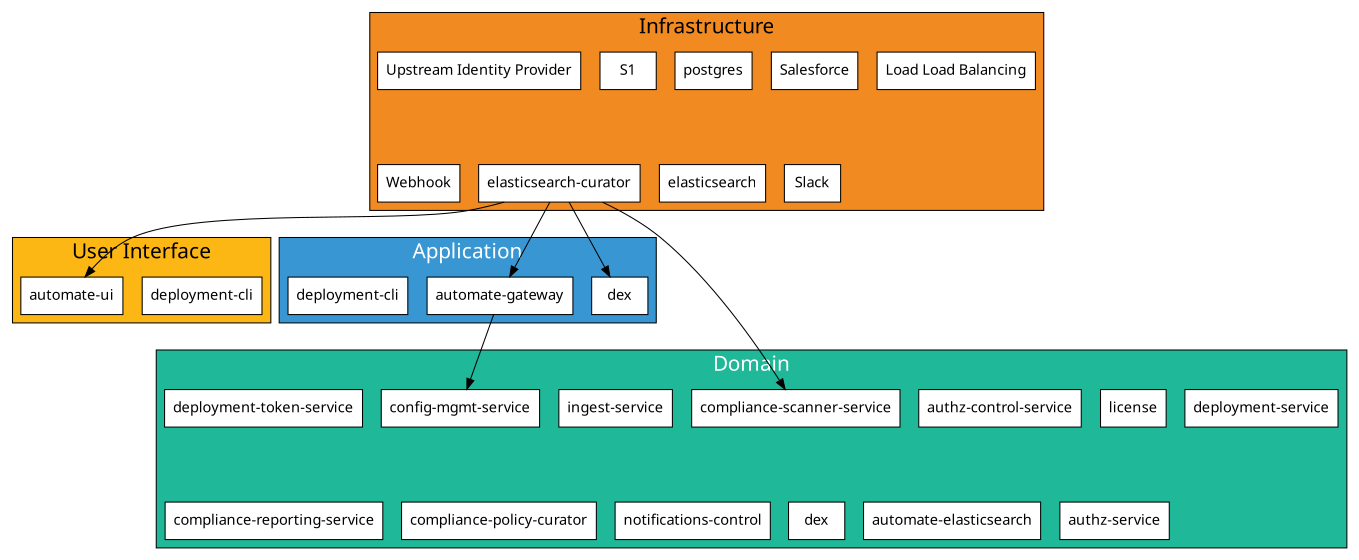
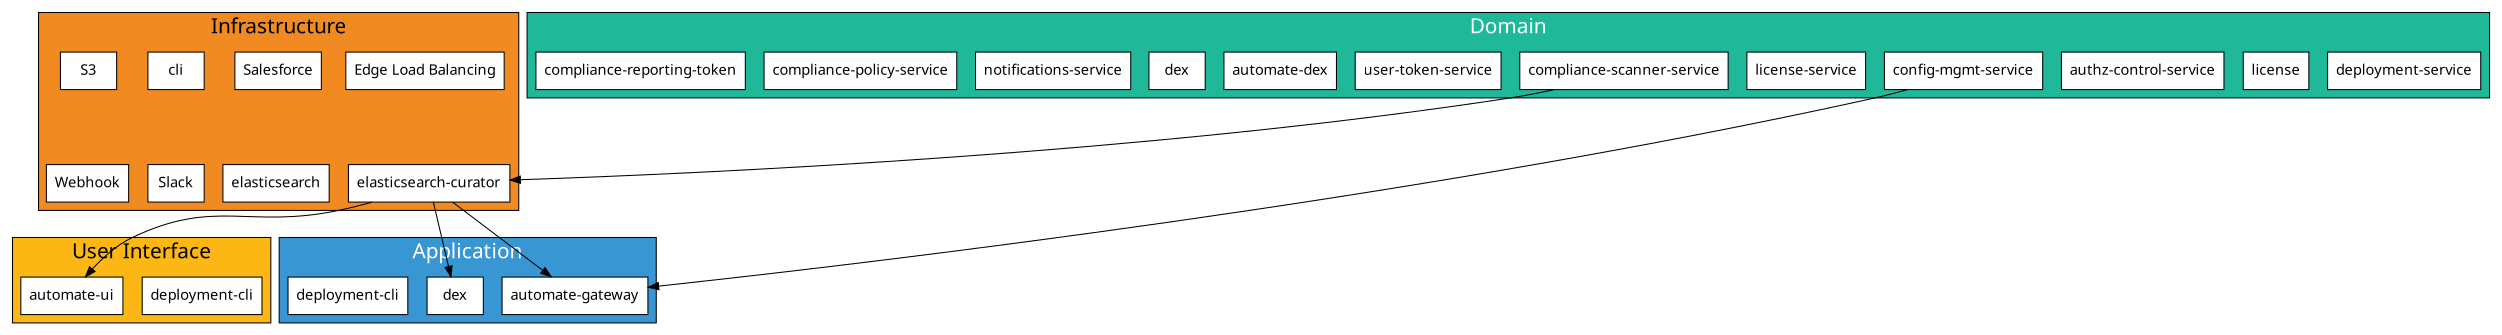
(479, 71) -> none
(628, 71) -> (89, 71)
(714, 71) -> (176, 71)
(956, 71) -> (425, 71)
(703, 279) -> (1039, 150)
(483, 344) -> (1286, 205)
(264, 408) -> (1428, 71)
(616, 408) -> (1806, 71)
(274, 521) -> (641, 71)
(499, 521) -> (860, 71)
(693, 521) -> (1053, 71)
(952, 521) -> (1280, 71)
(1115, 521) -> none
